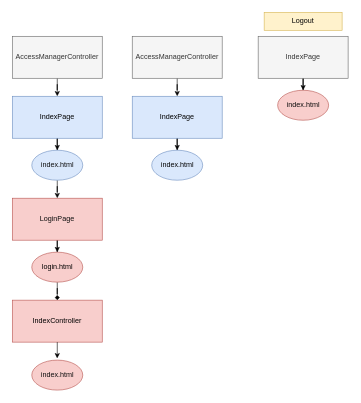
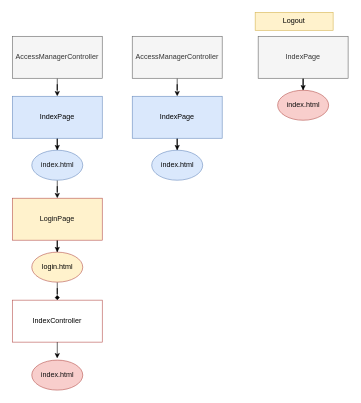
(303, 21) -> (294, 21)
(57, 219) -> (57, 219)
(57, 267) -> (57, 267)
(57, 321) -> (57, 321)
